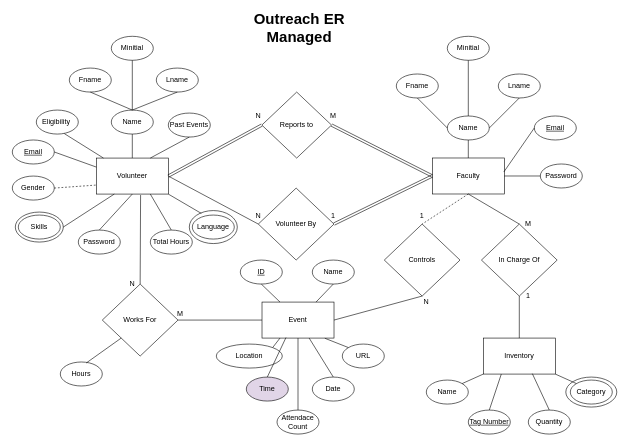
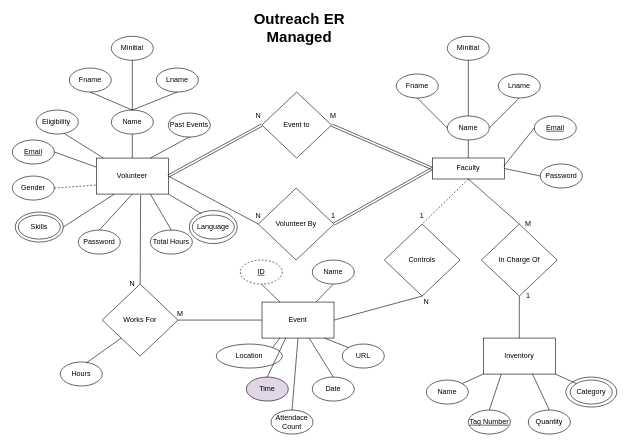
(297, 125) -> (297, 125)
(468, 176) -> (468, 168)
(261, 272) -> (261, 272)
(298, 422) -> (292, 422)
